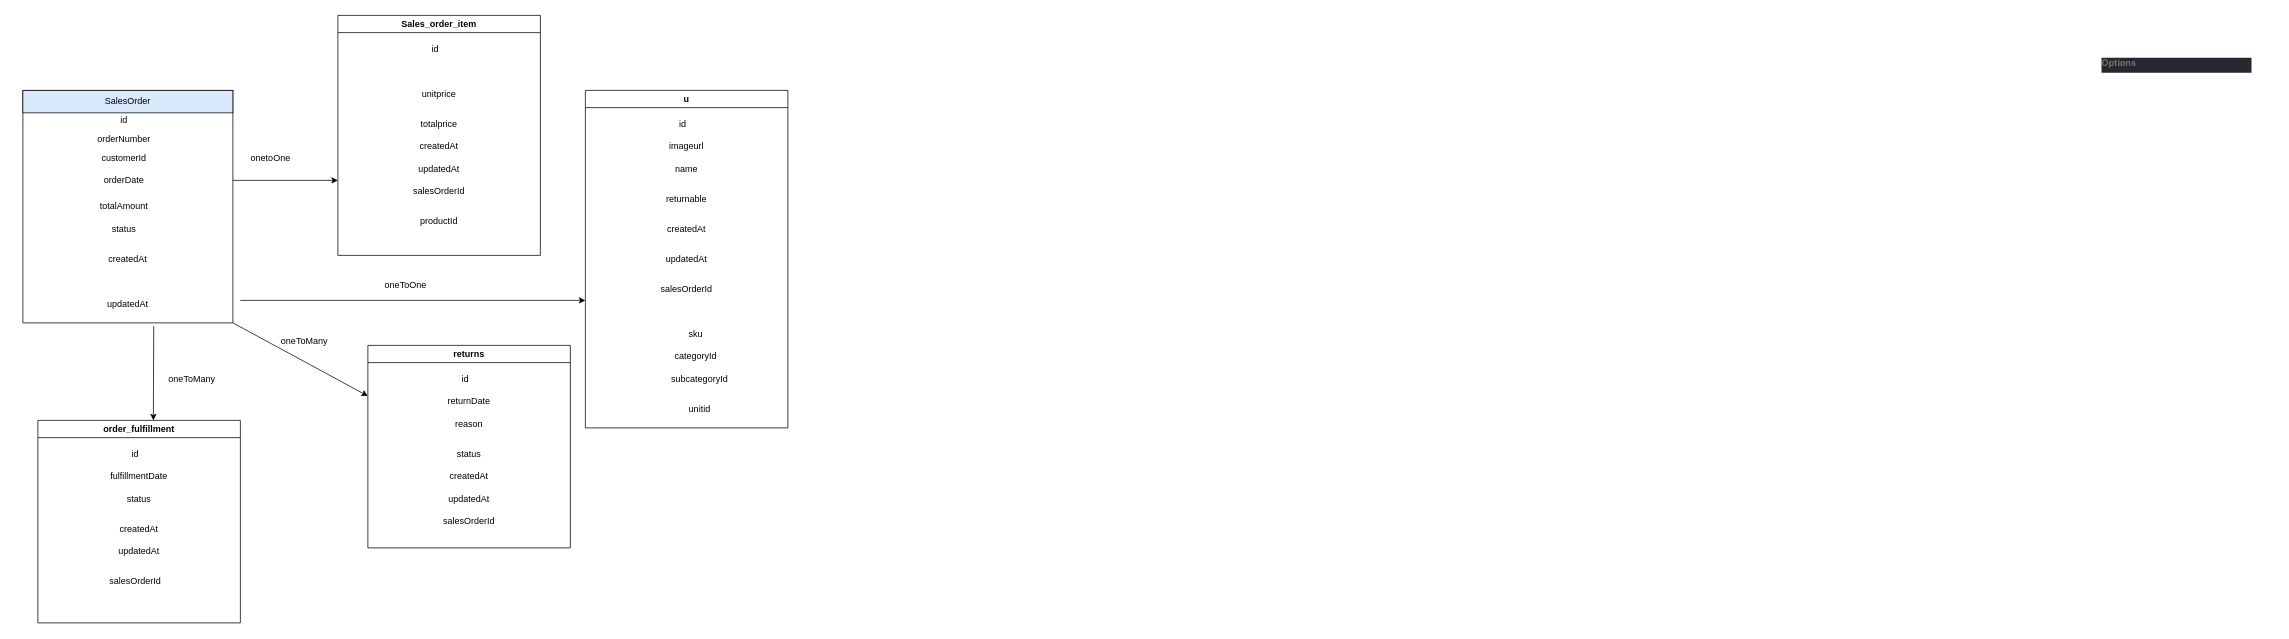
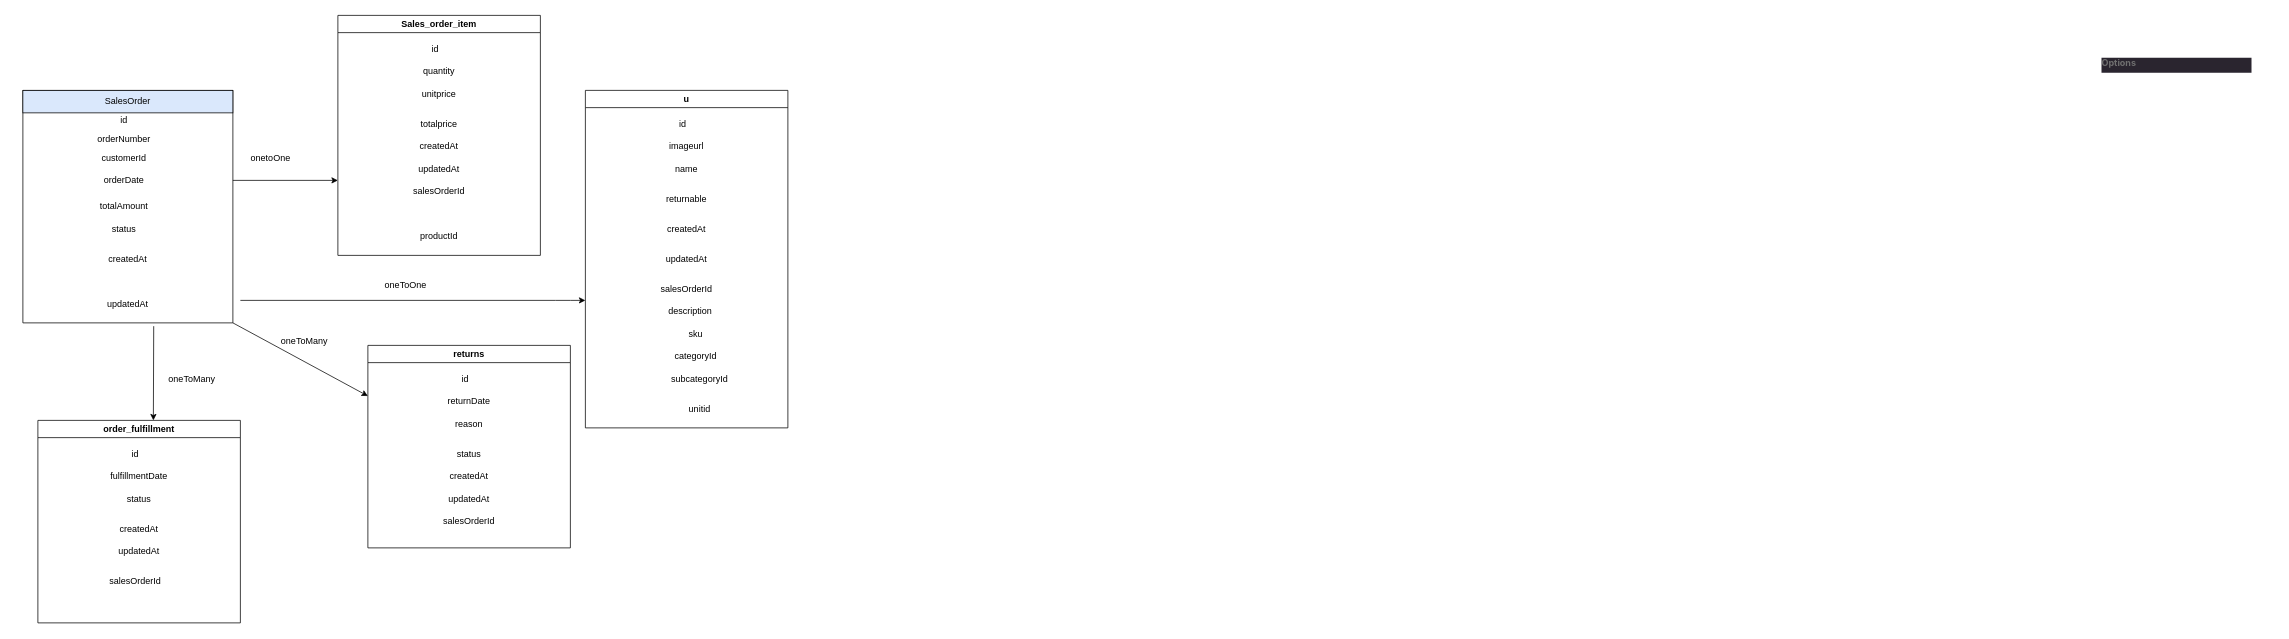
none -> (439, 72)
(439, 222) -> (439, 237)
none -> (690, 312)
